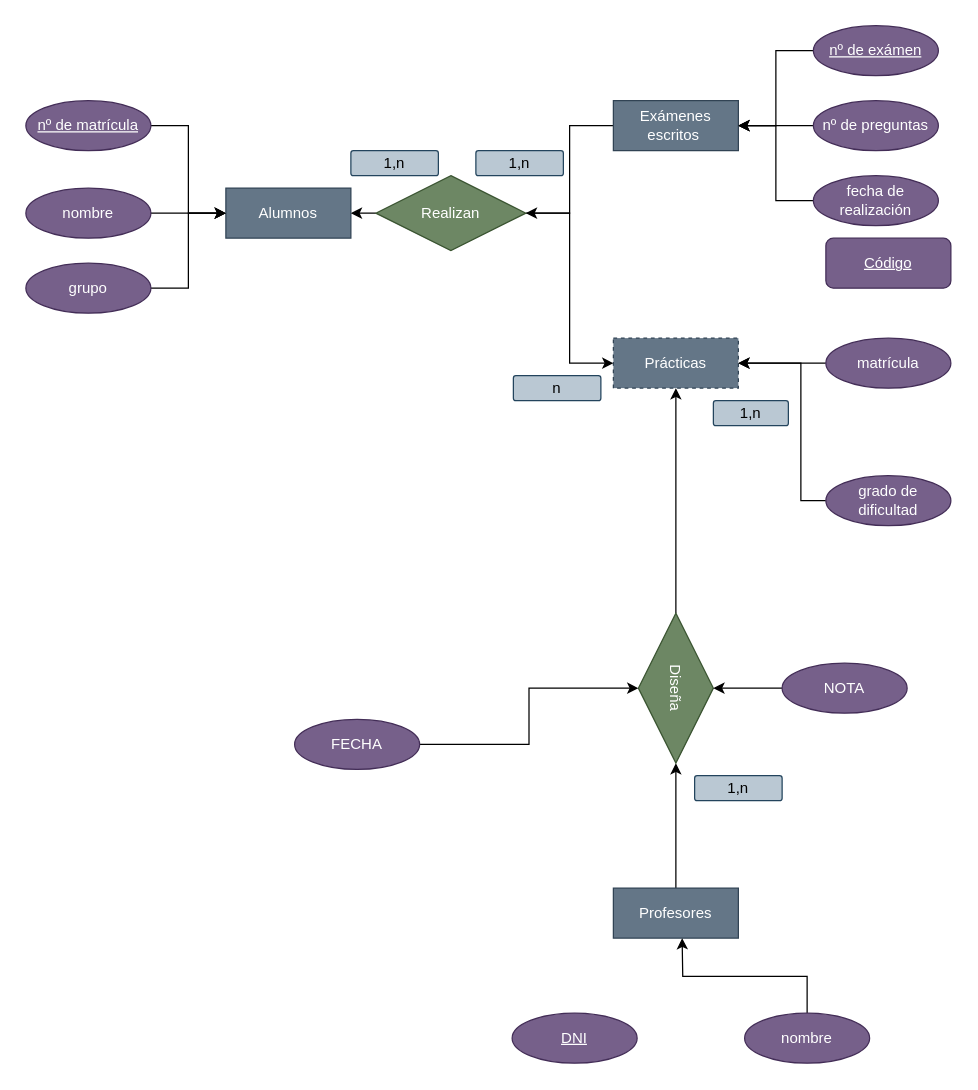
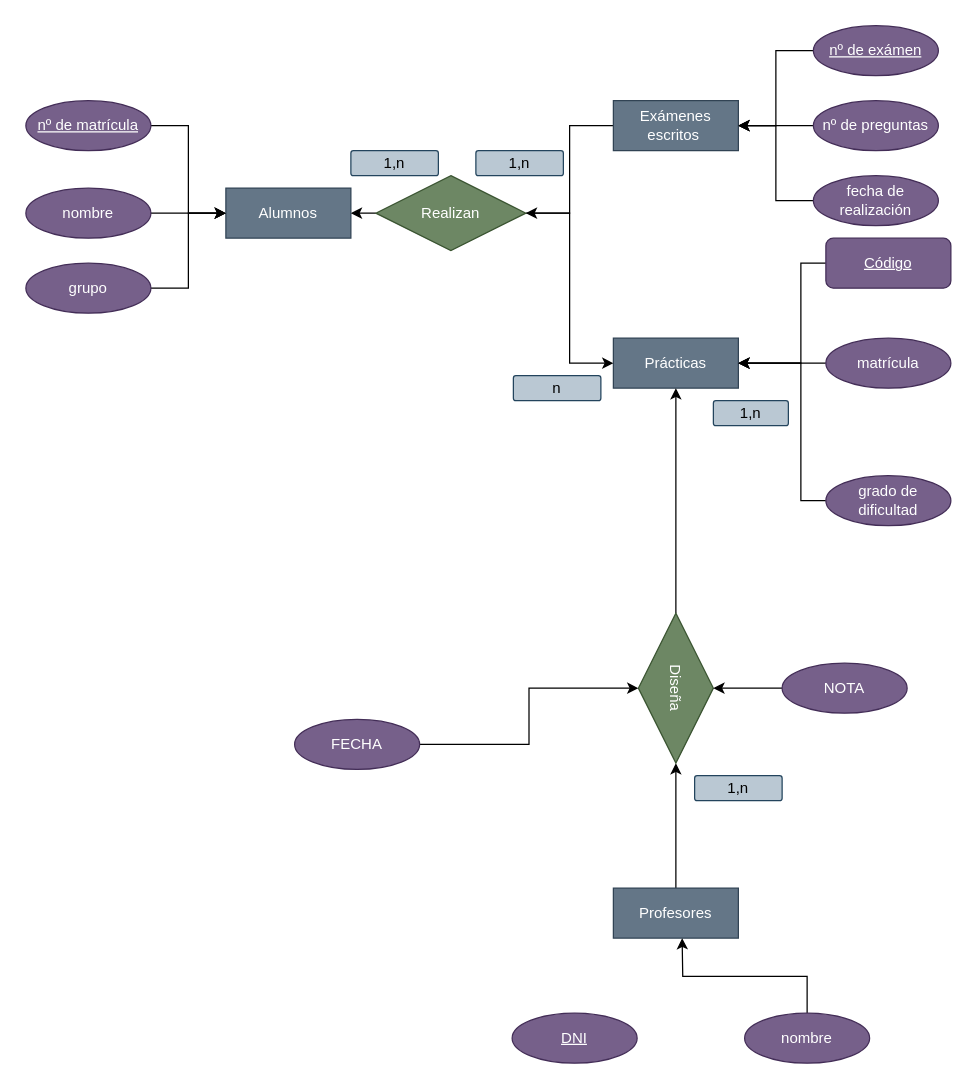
none -> (801, 299)
(676, 363) -> (676, 363)
